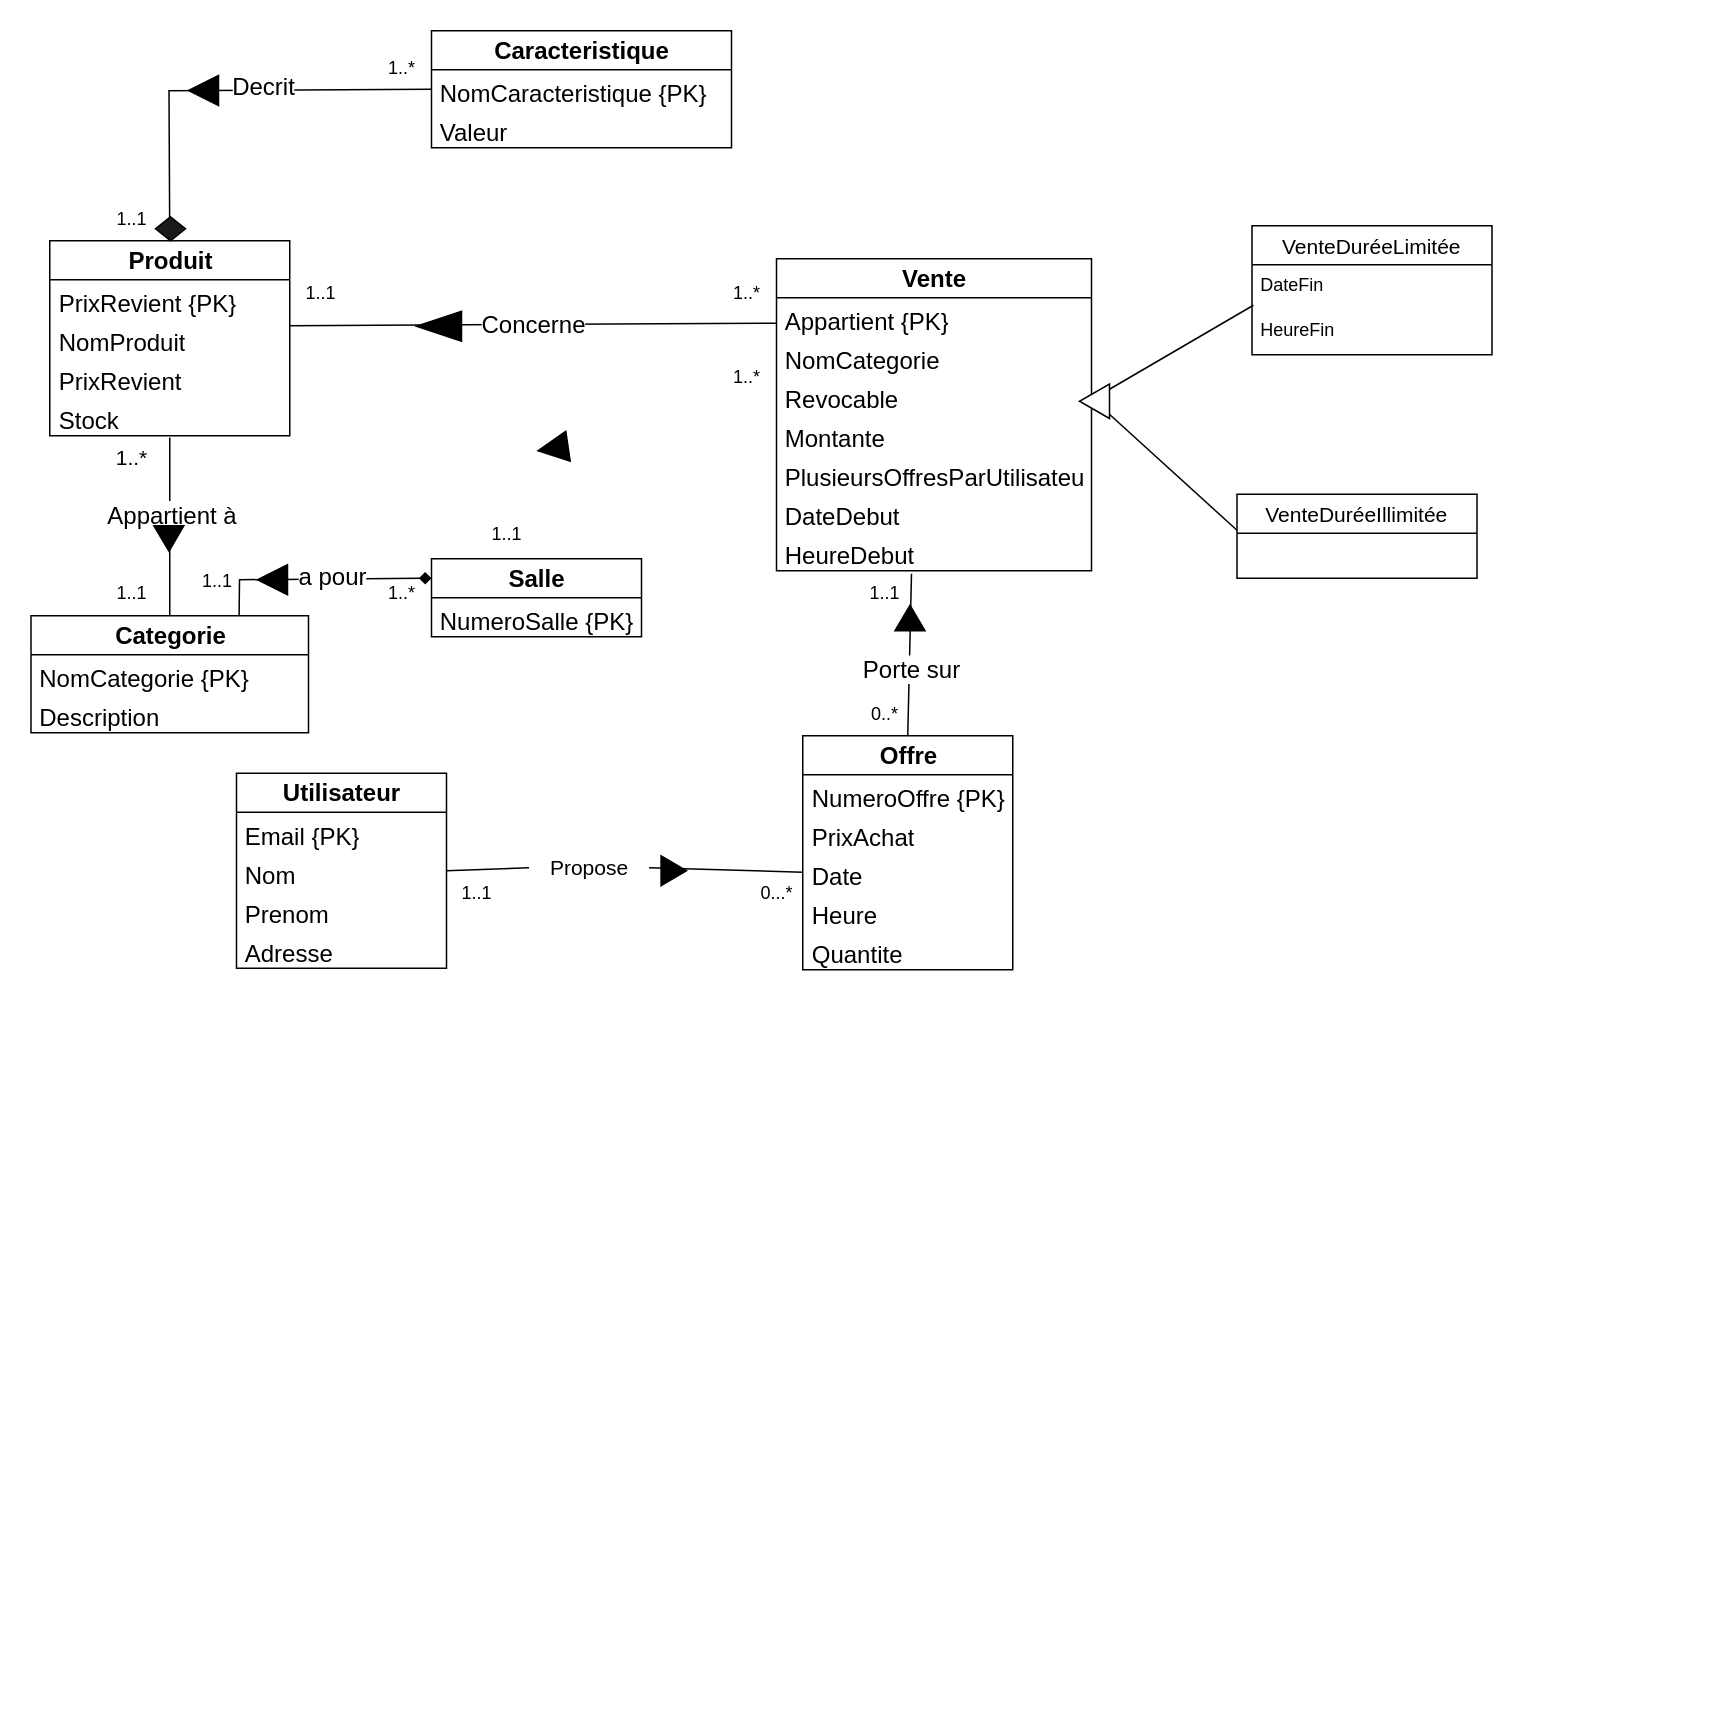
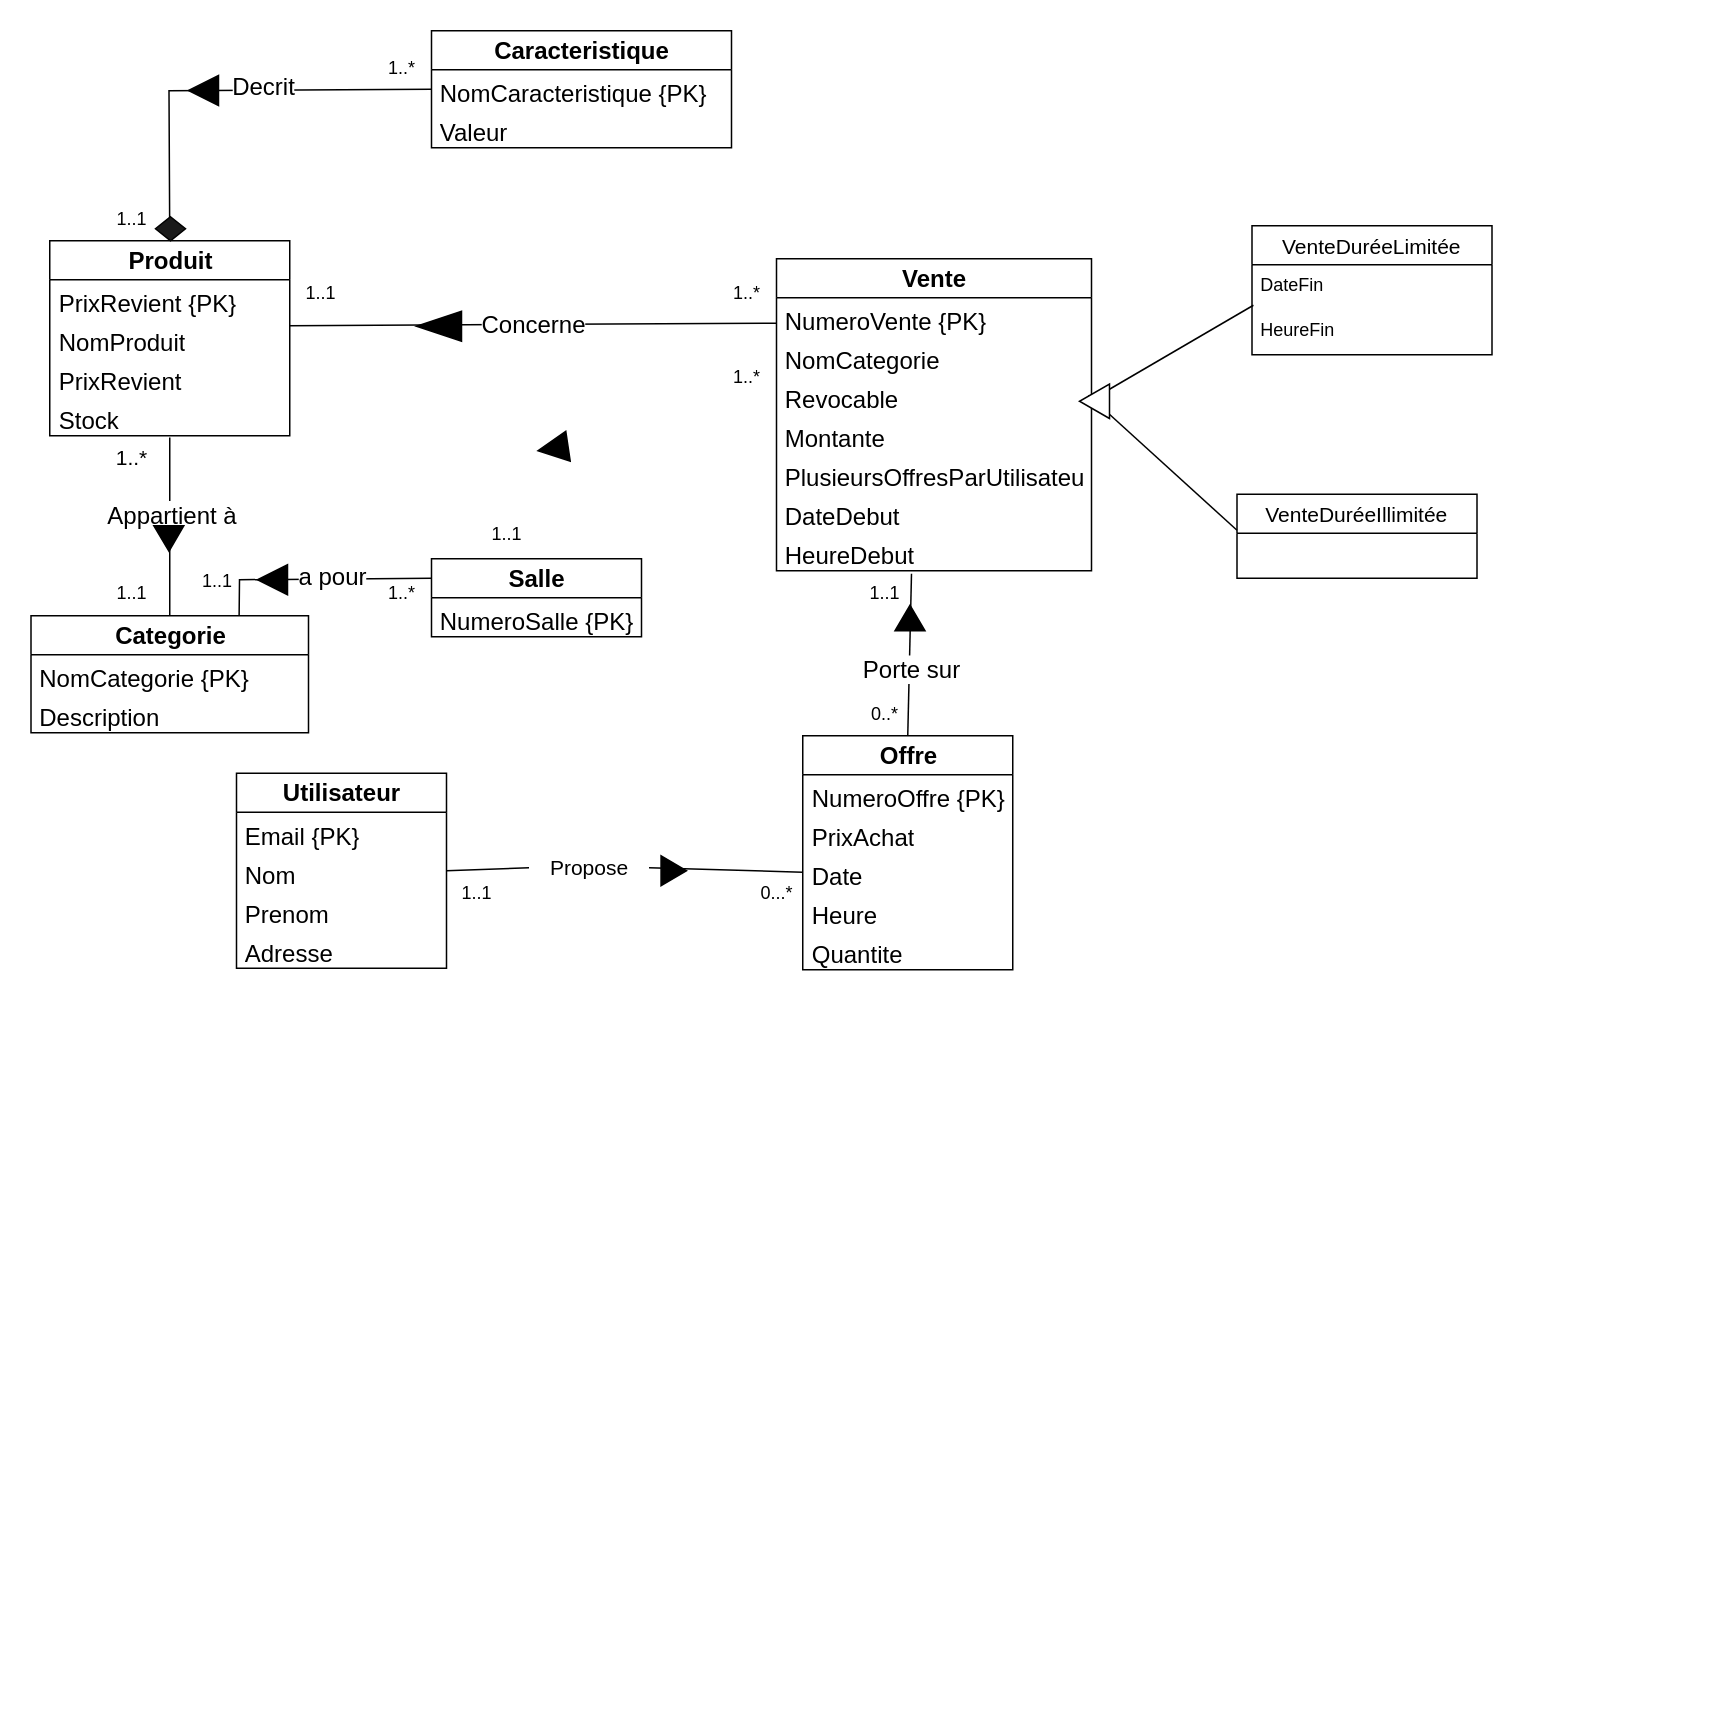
(880, 323) -> (890, 323)
(419, 578) -> (423, 578)
